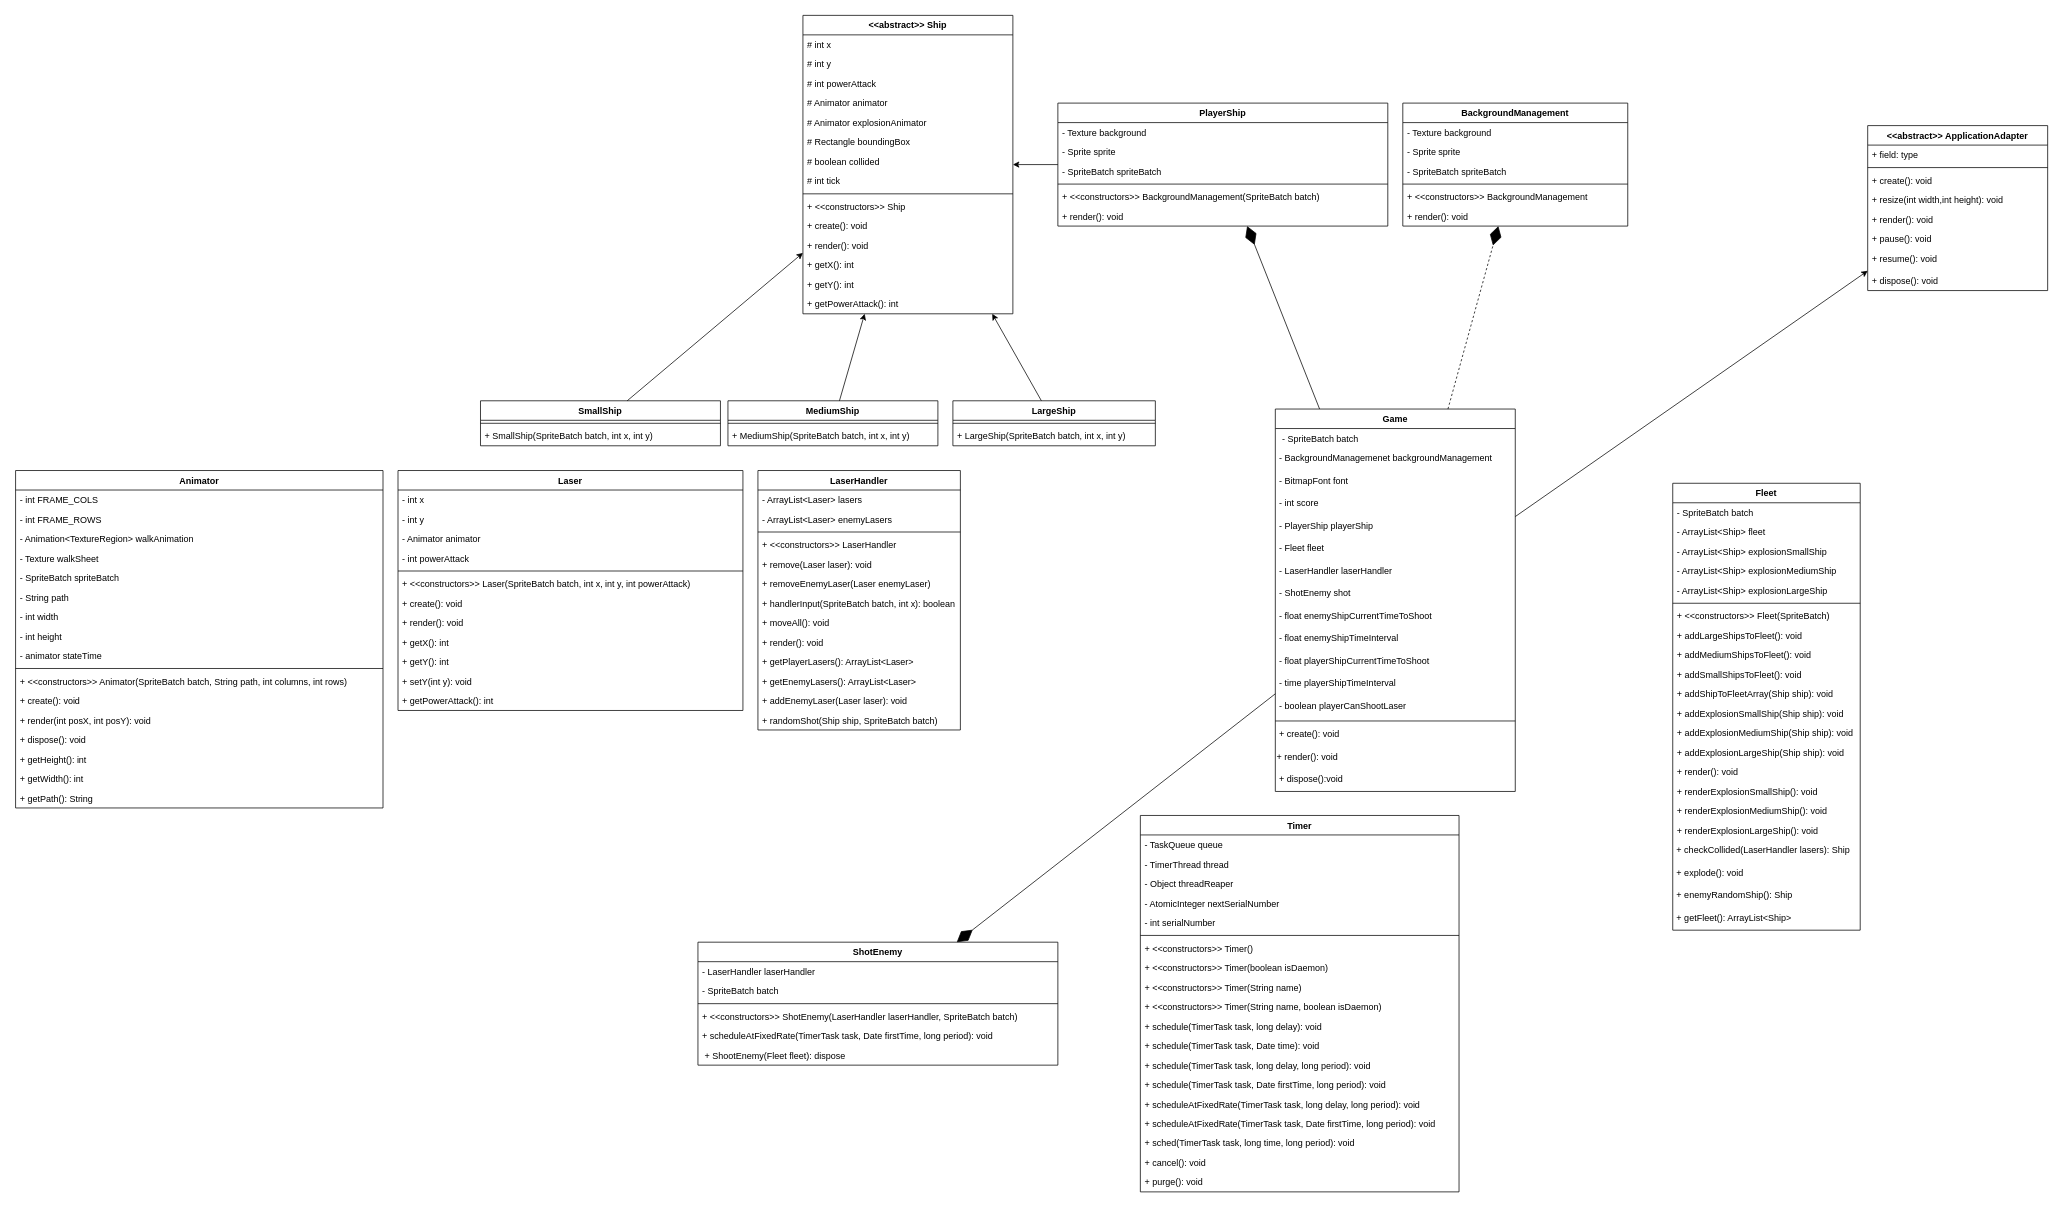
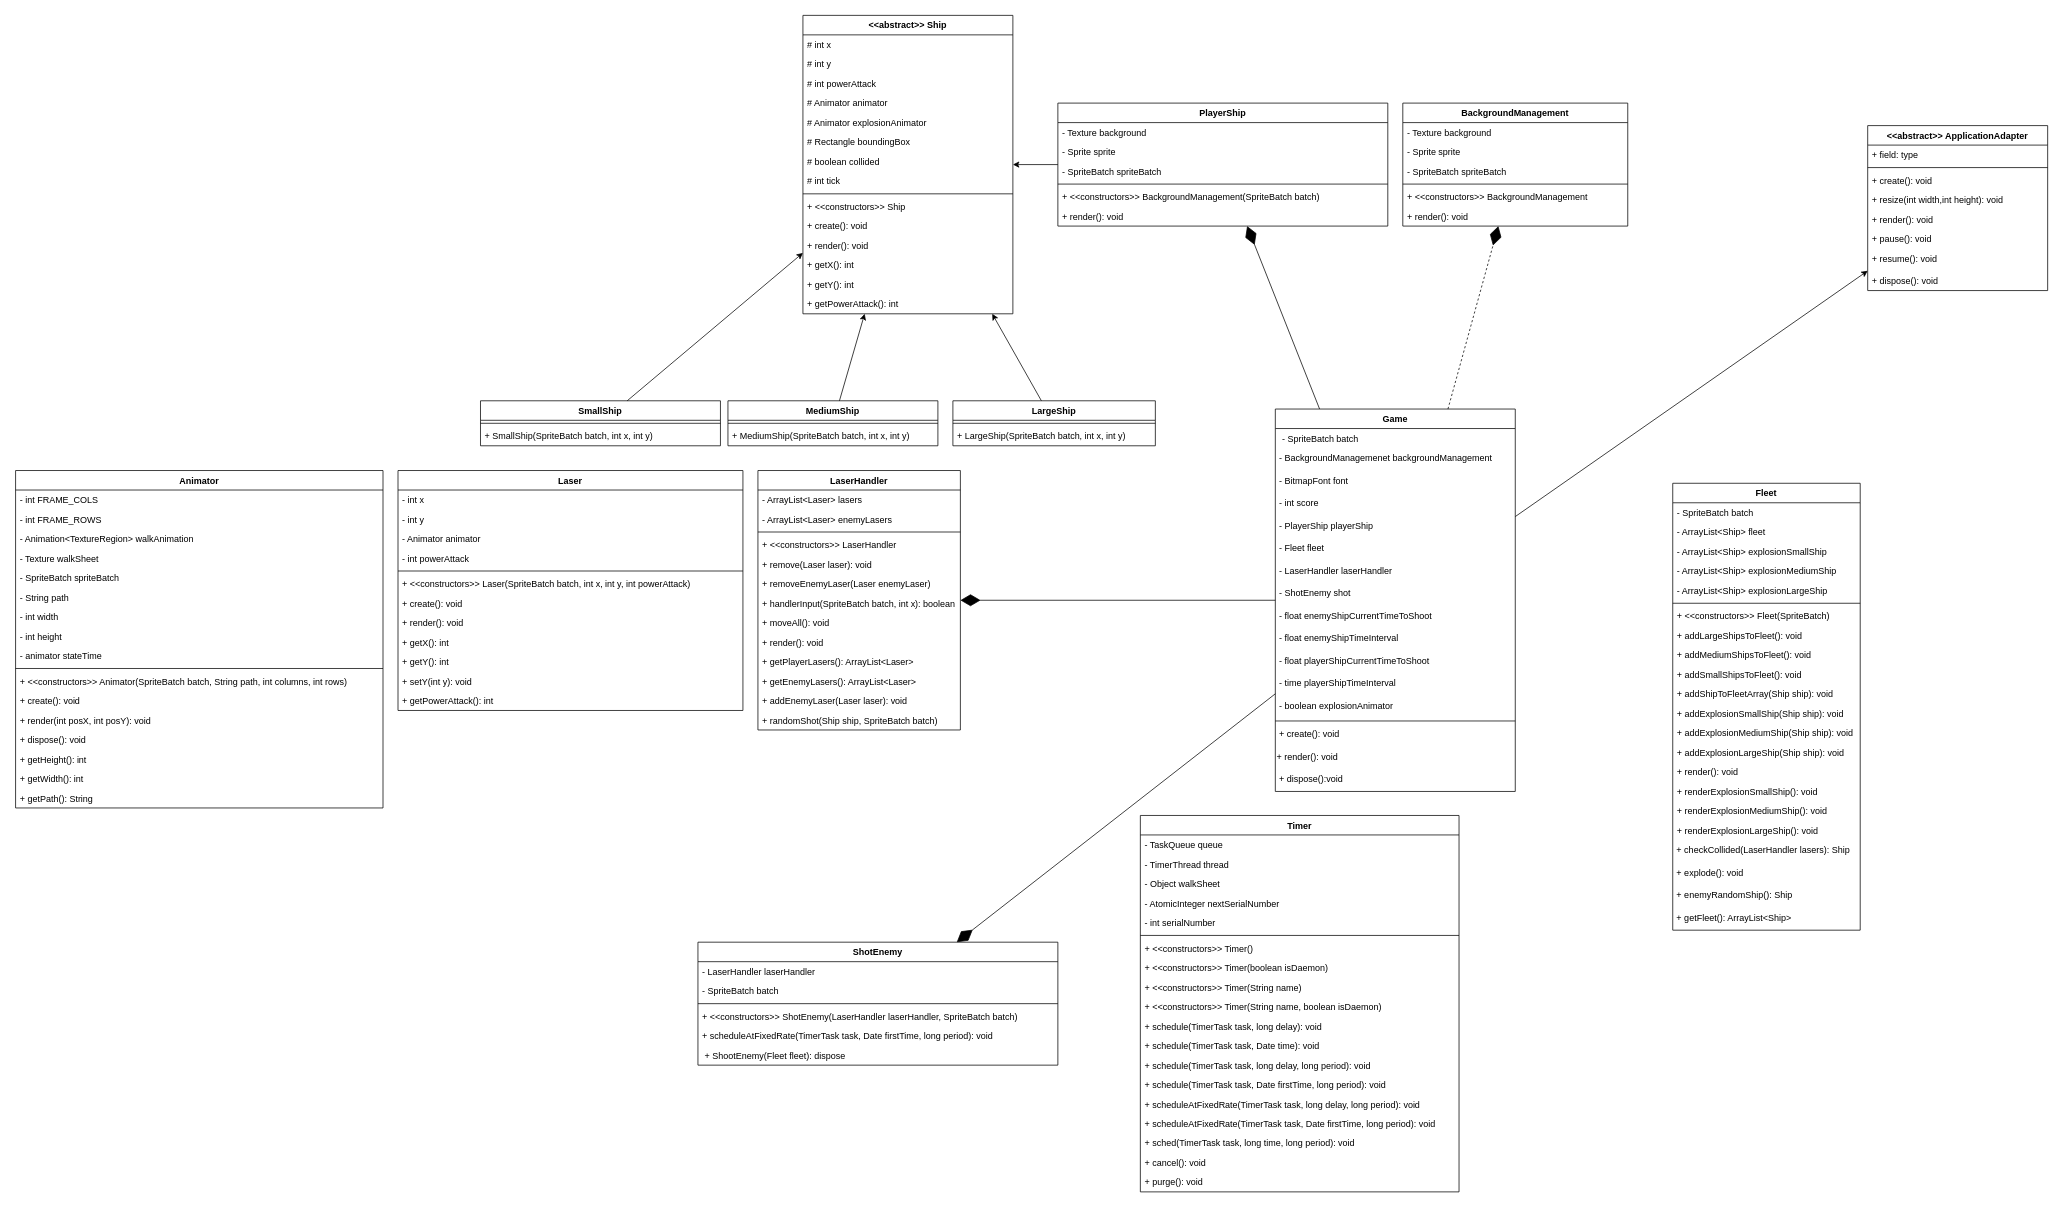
none -> (1127, 600)
(1345, 706) -> (1338, 706)
(1195, 884) -> (1186, 884)
